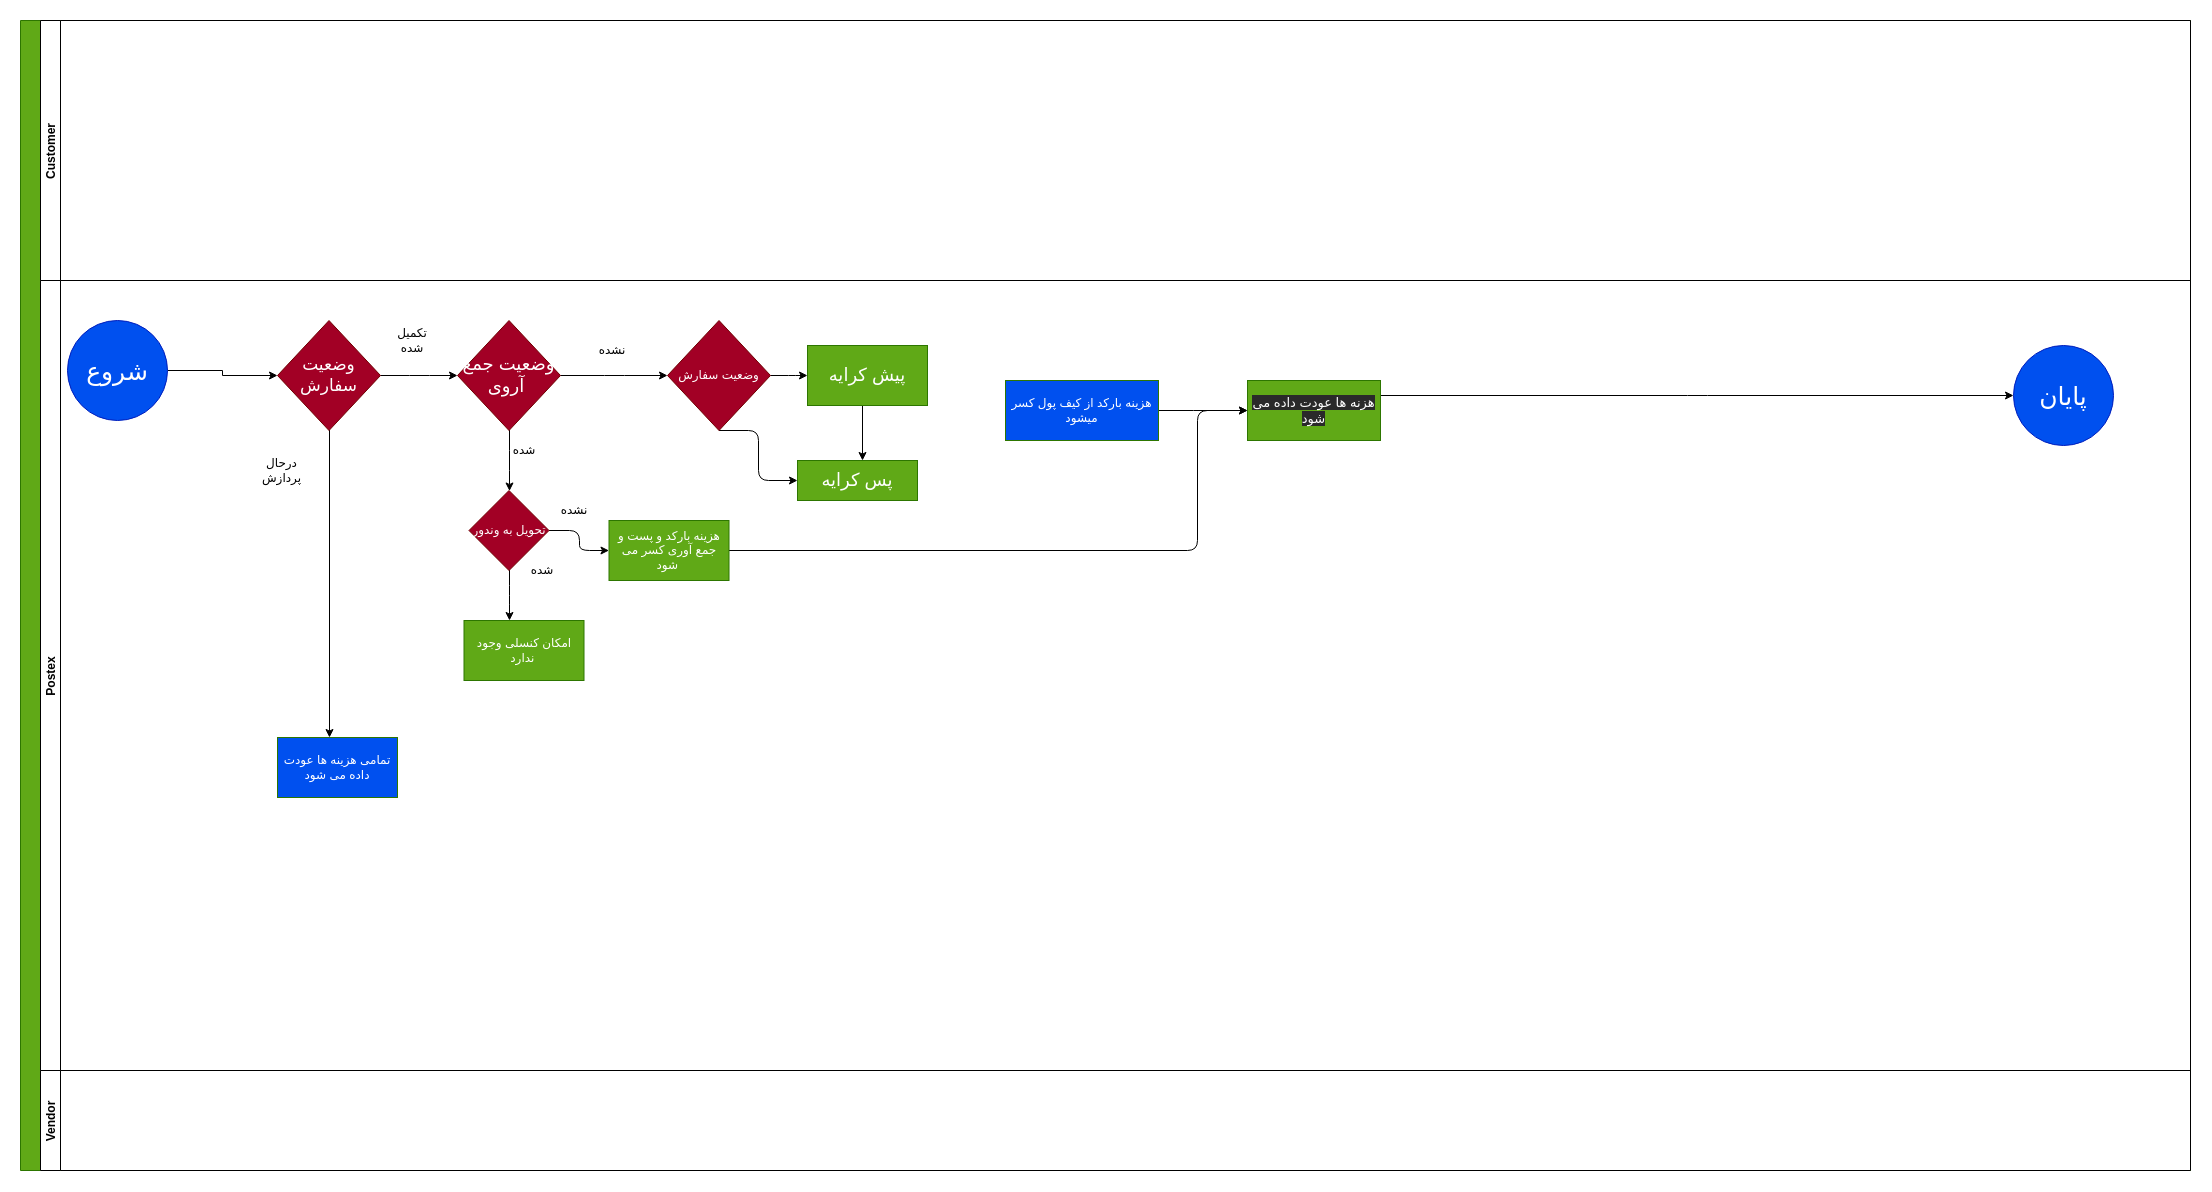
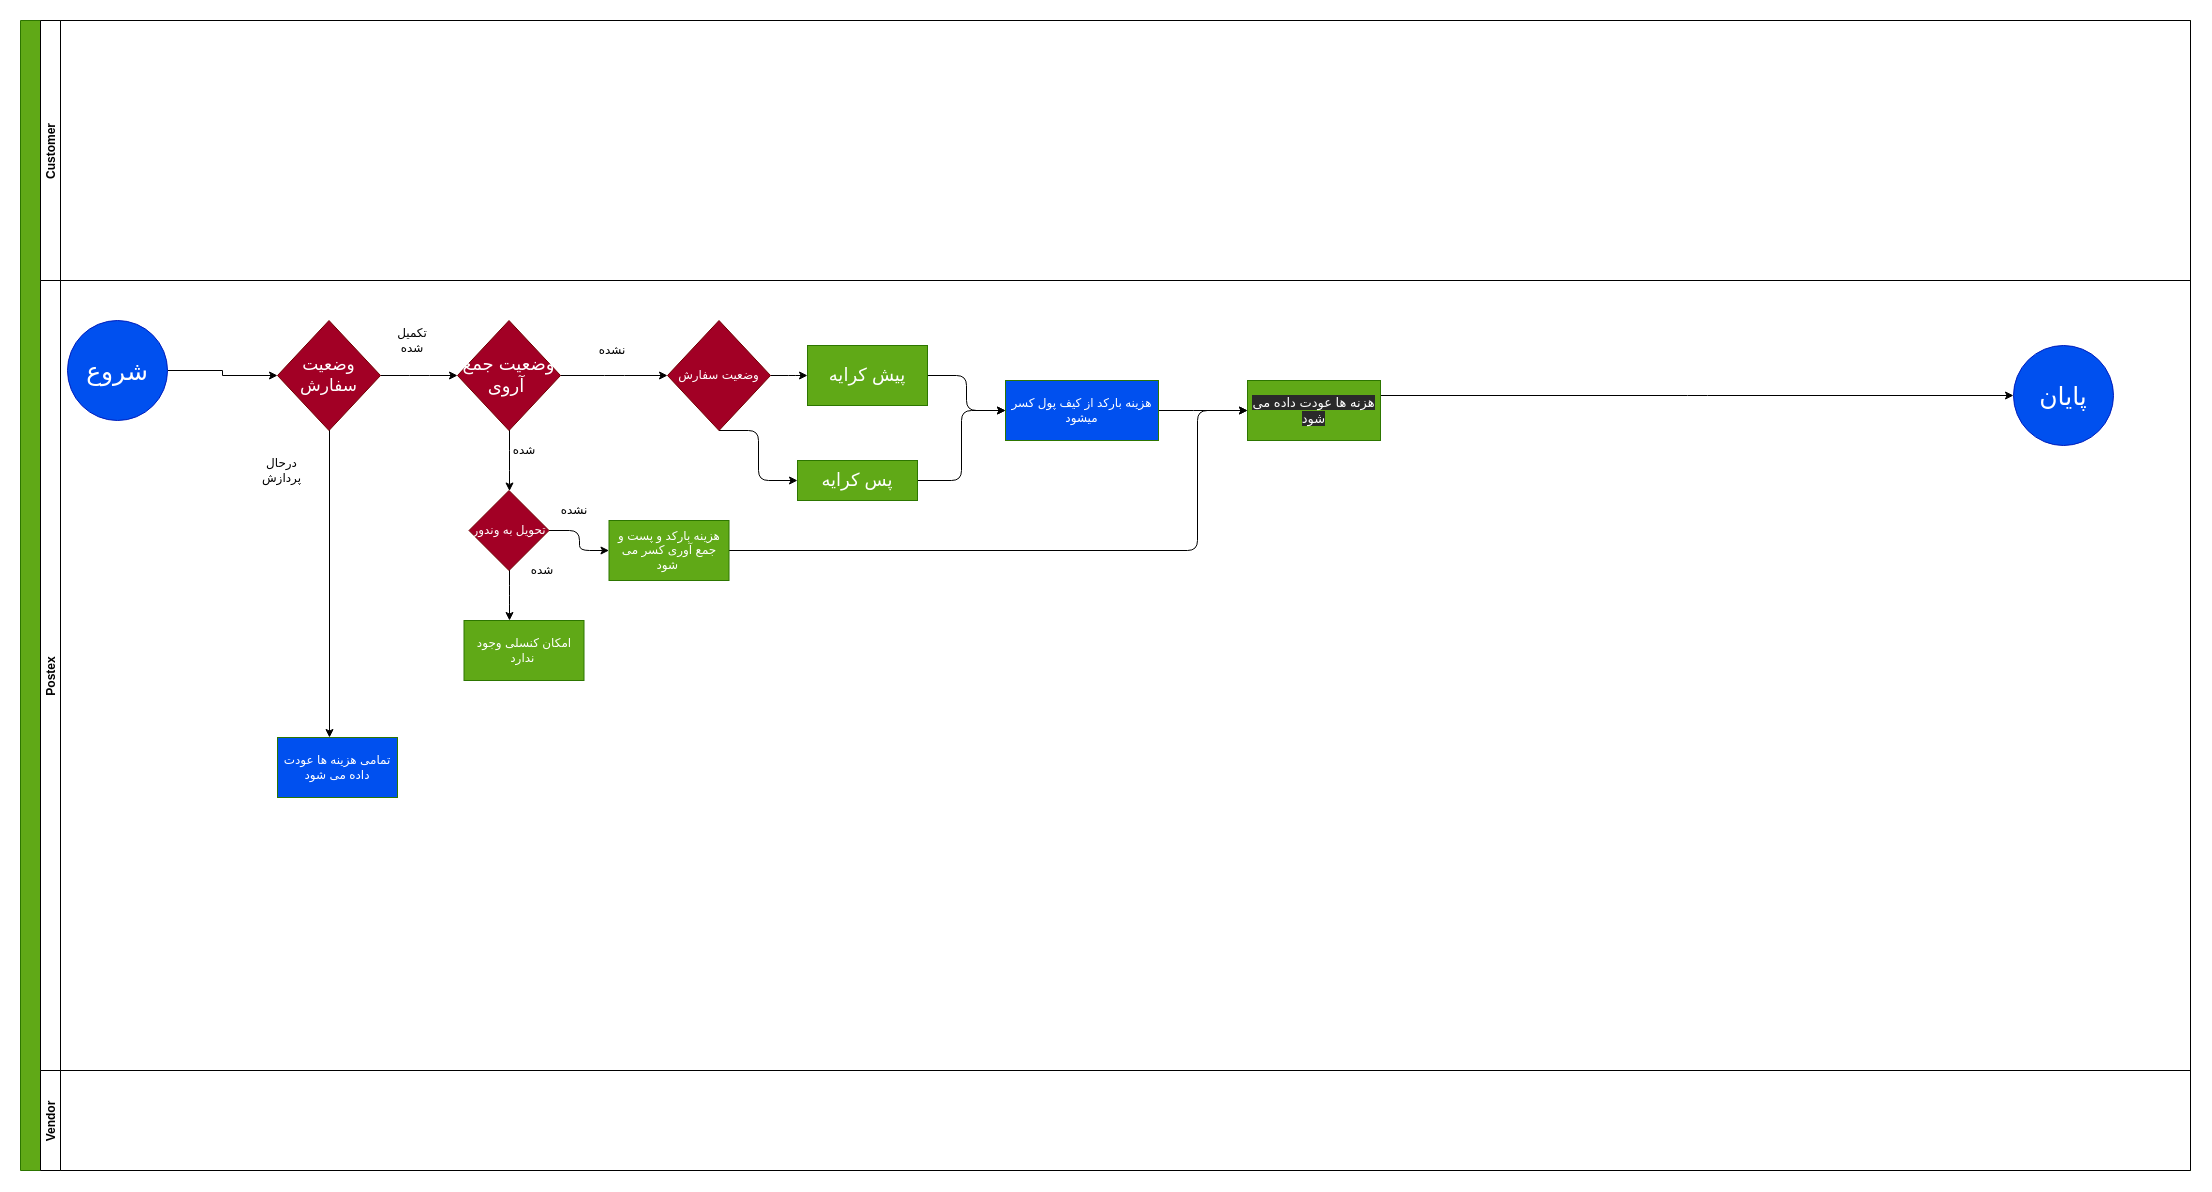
(863, 430) -> (957, 376)
none -> (962, 464)
